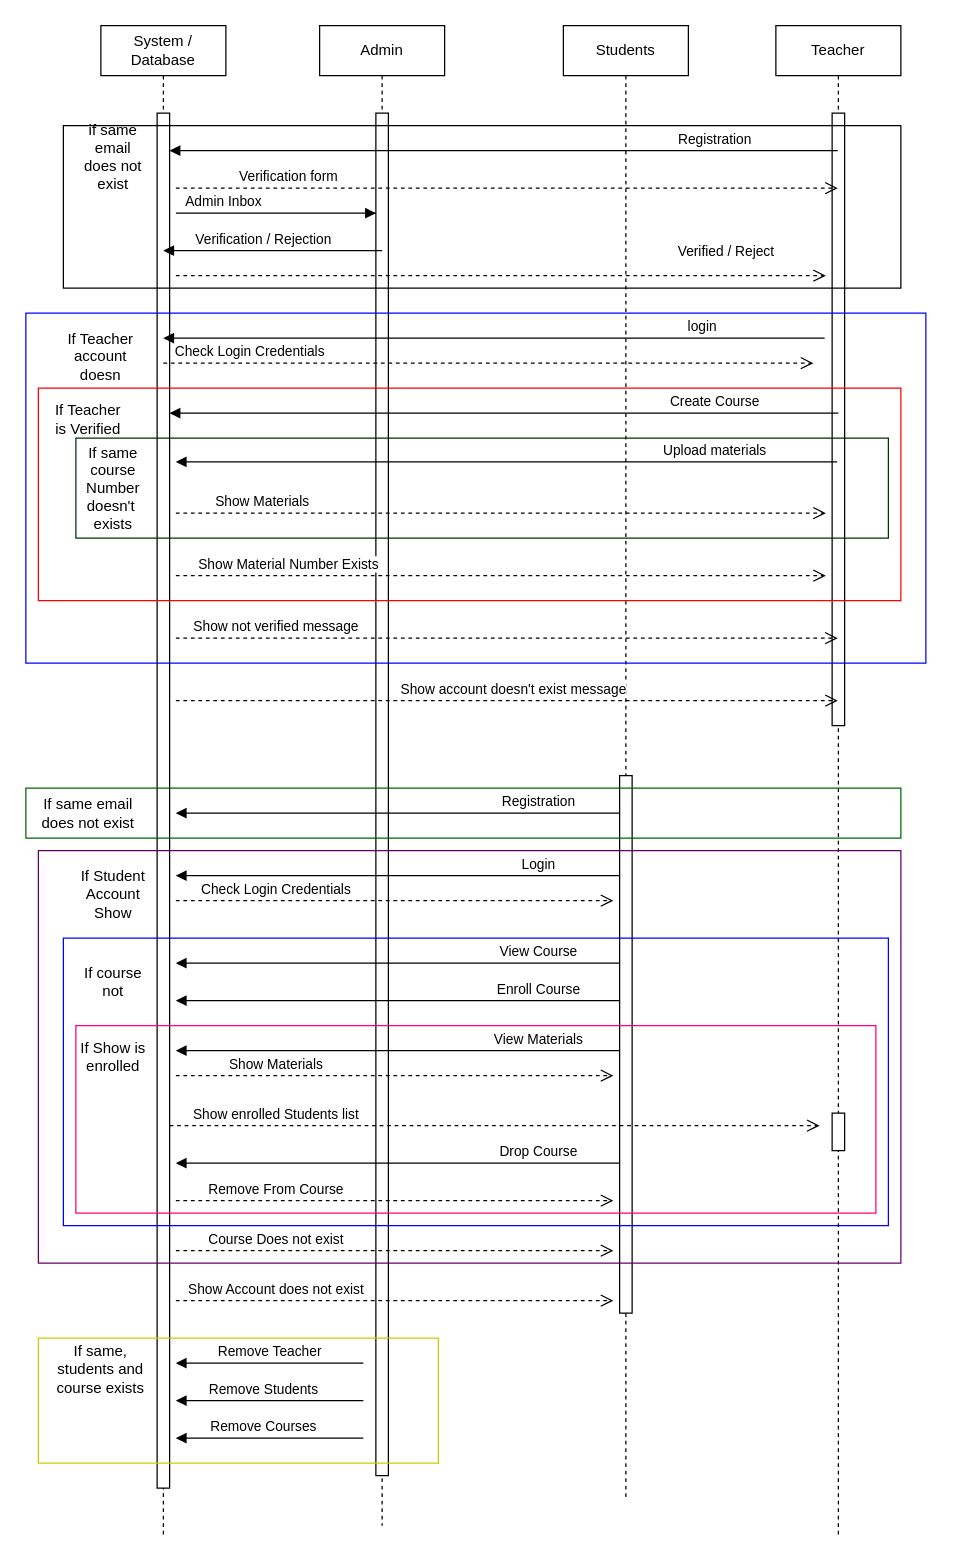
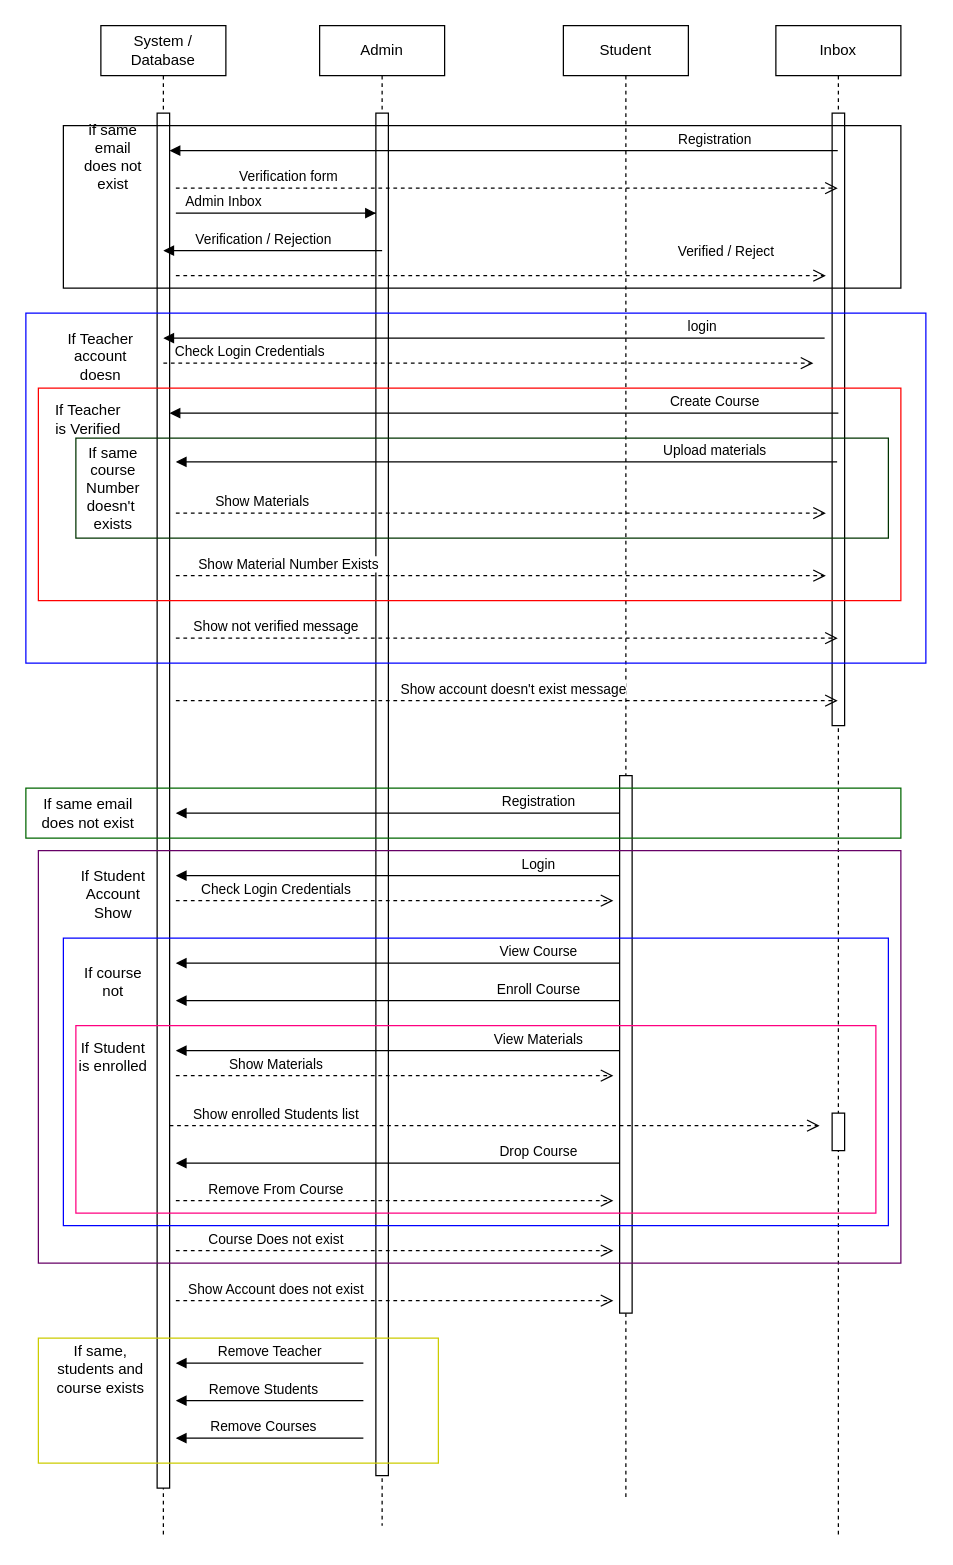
(626, 51) -> (626, 51)
(838, 51) -> (838, 51)
(113, 1057) -> (113, 1057)
